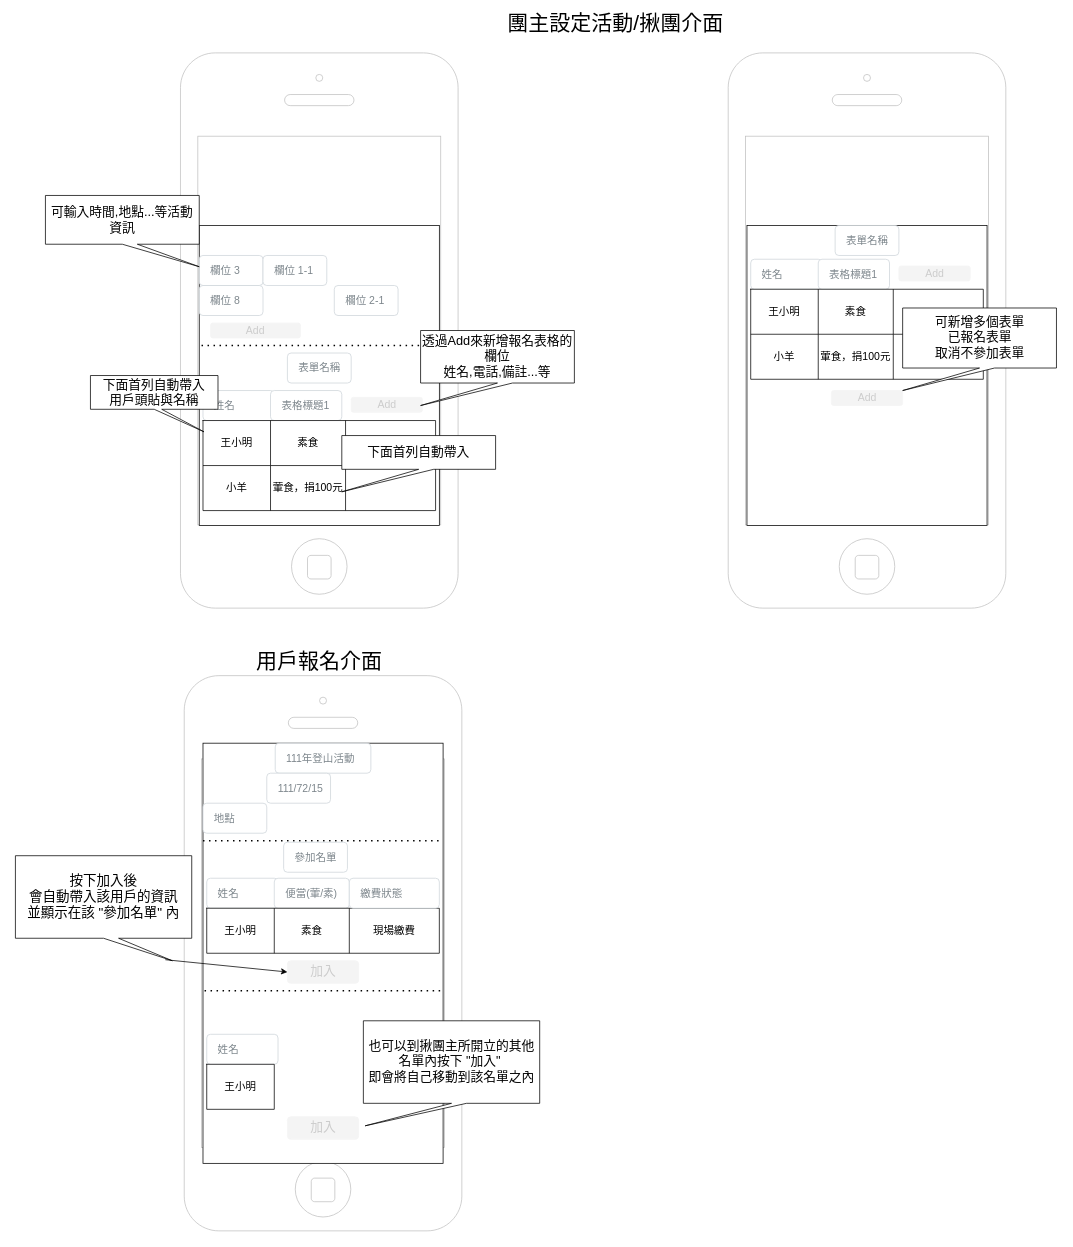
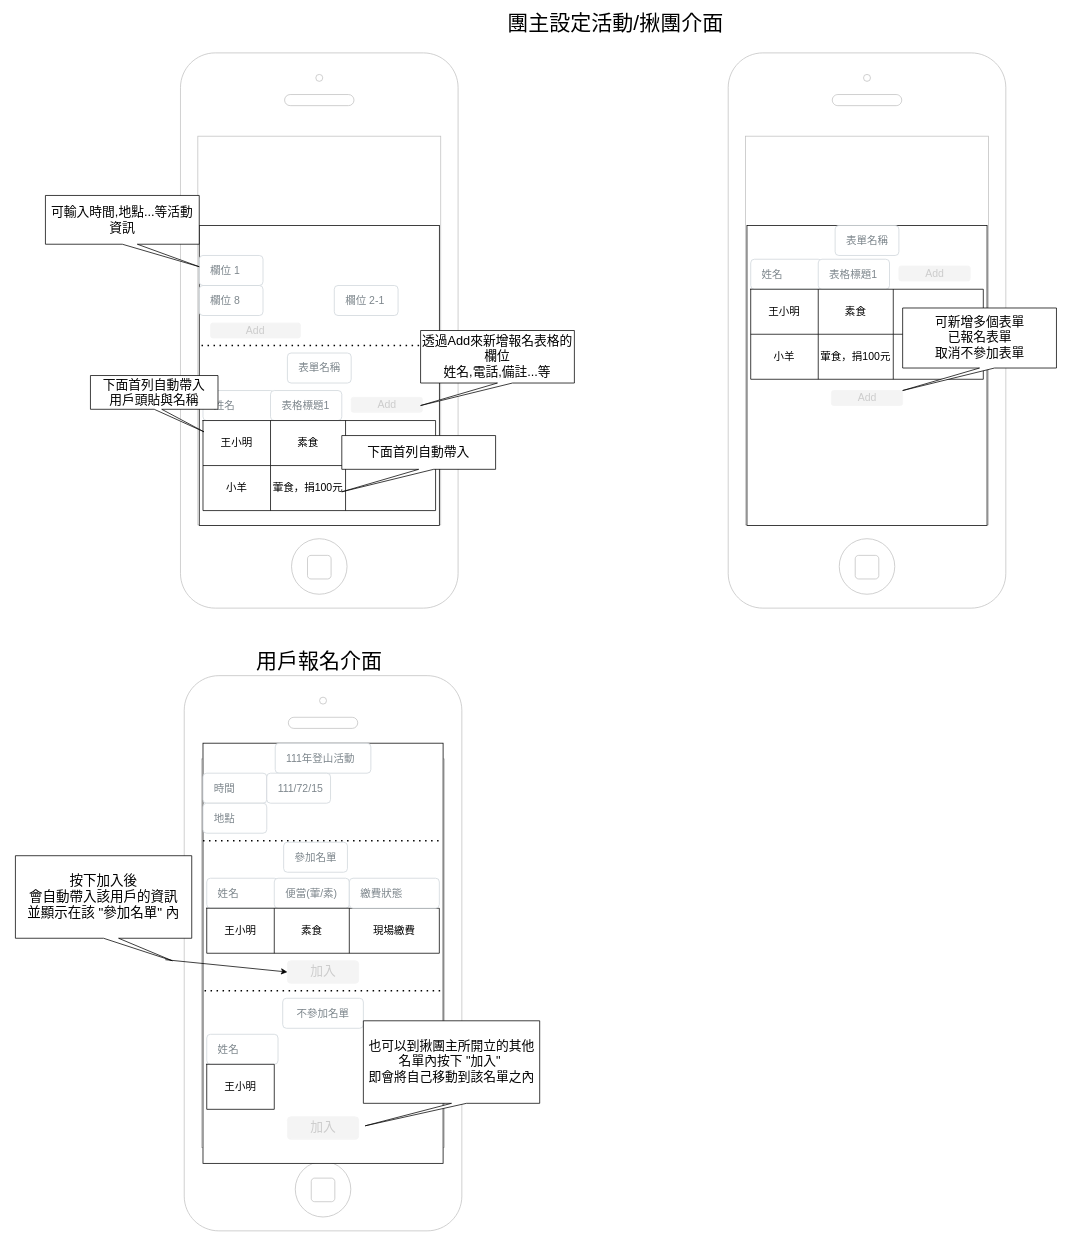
(225, 270) -> (225, 270)
(295, 270) -> none
none -> (235, 788)
none -> (323, 1013)
